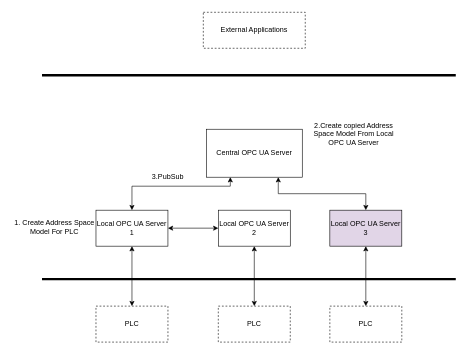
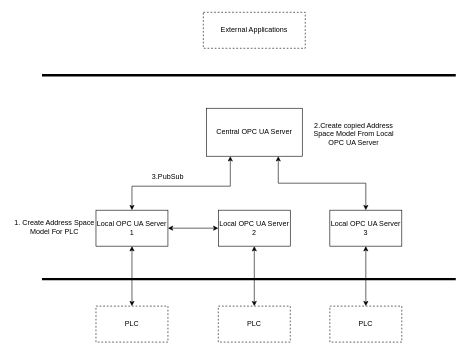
(254, 153) -> (254, 132)
(366, 228) -> (366, 228)
